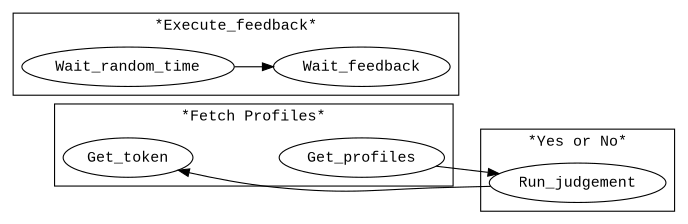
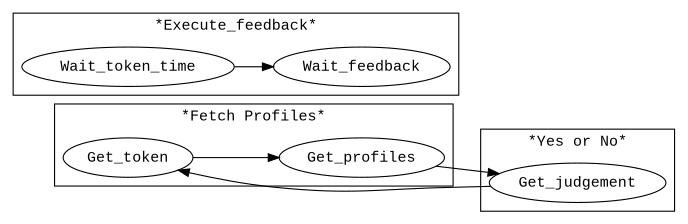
(128, 67) -> (128, 67)
none -> (231, 158)
(578, 183) -> (578, 183)
